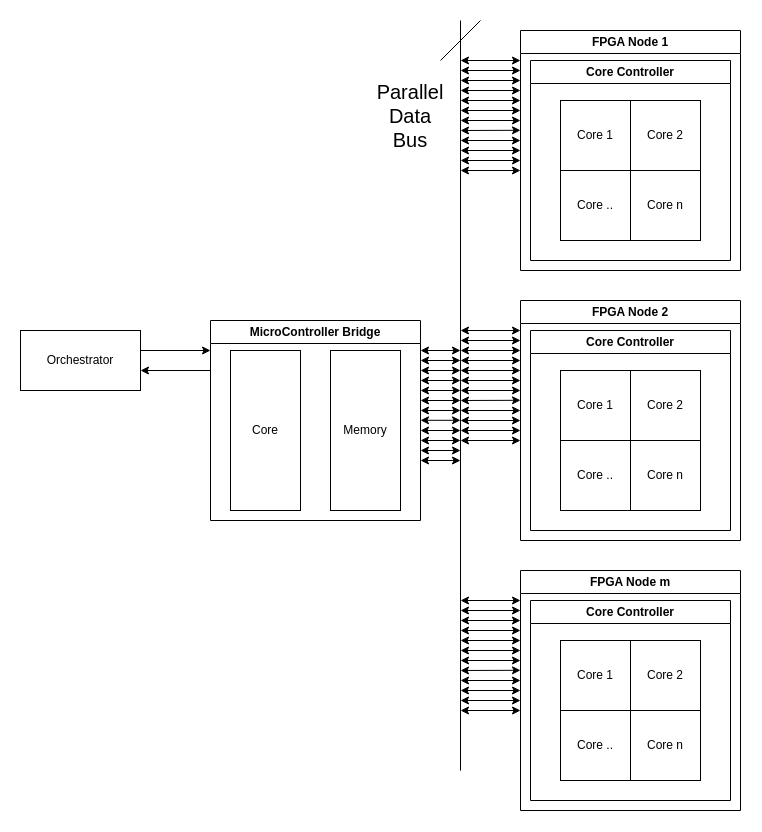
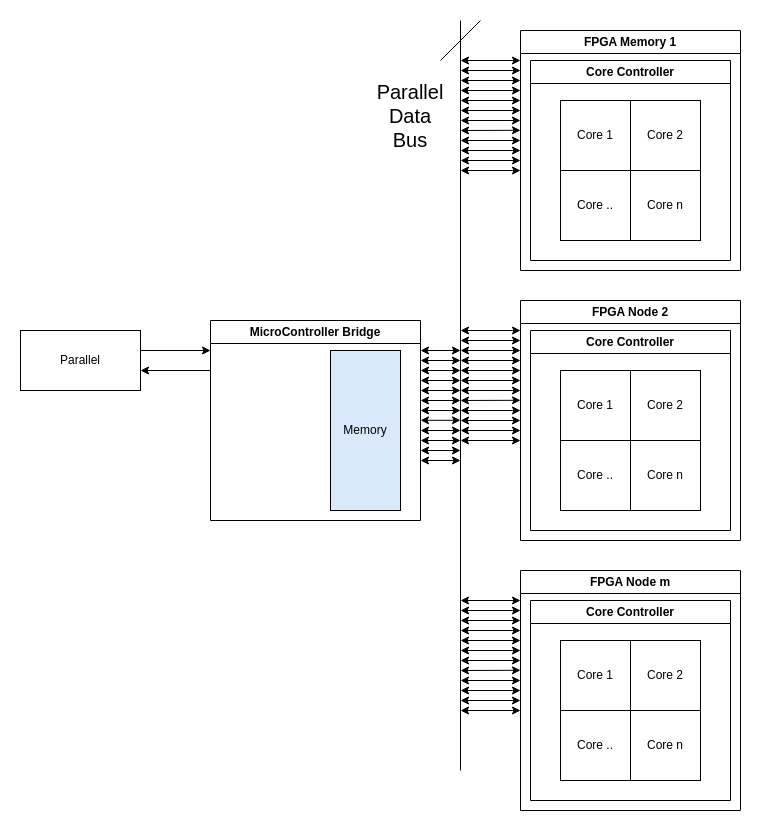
(631, 43) -> (631, 43)
(81, 361) -> (81, 361)
(266, 431) -> none
(366, 431) -> (366, 431)
